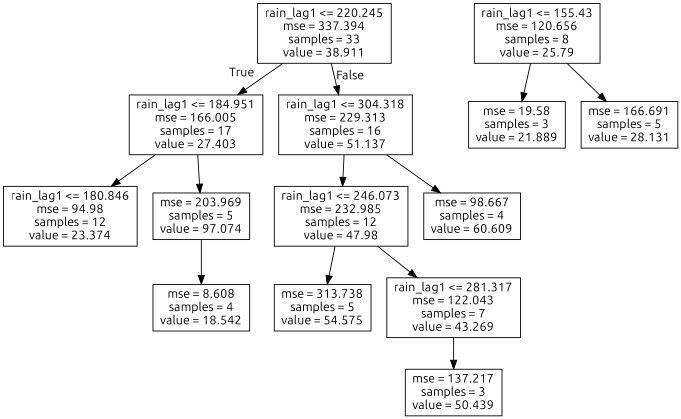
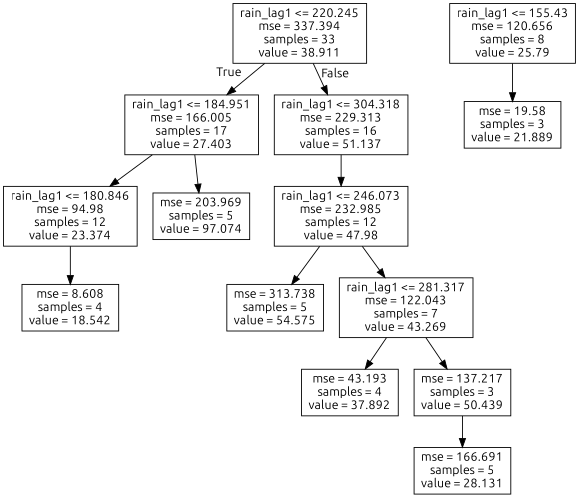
(584, 79) -> (462, 427)
(472, 216) -> none
(201, 257) -> (70, 261)
none -> (350, 393)
